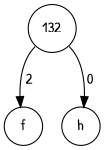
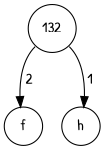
(89, 80) -> (89, 80)
